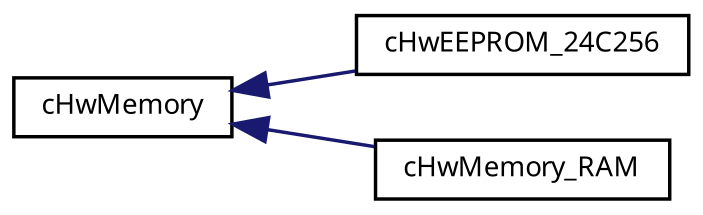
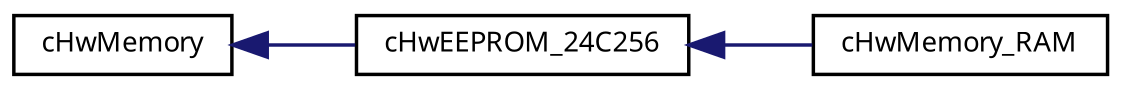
(321, 138) -> (768, 45)
